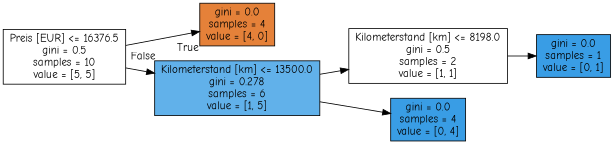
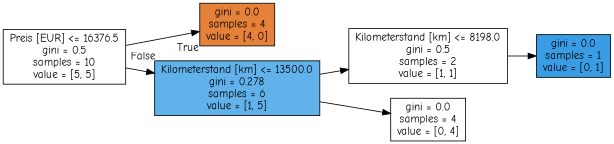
(428, 120) -> (428, 120)
